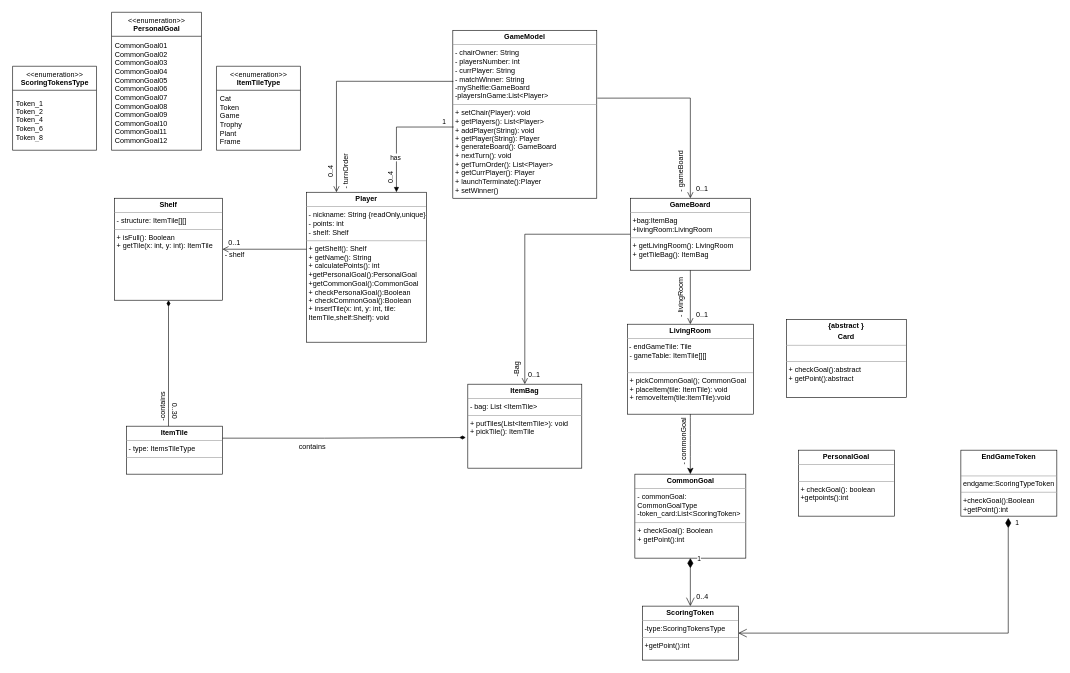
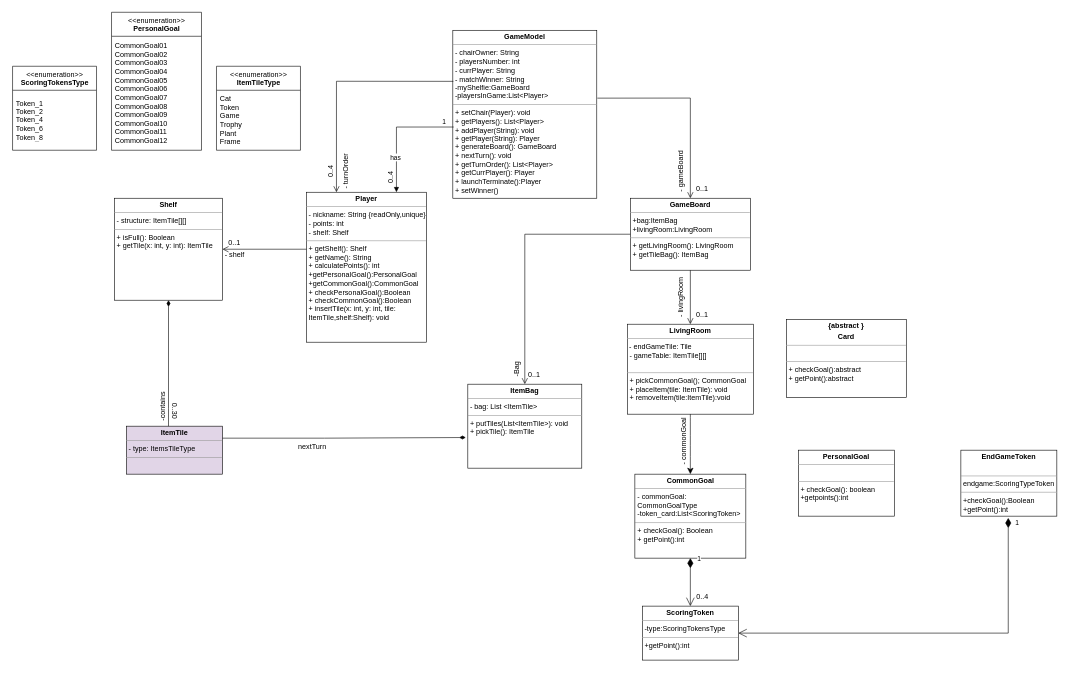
(312, 447) -> (312, 447)
(174, 450) -> (174, 450)
